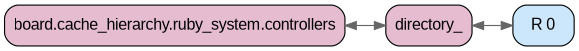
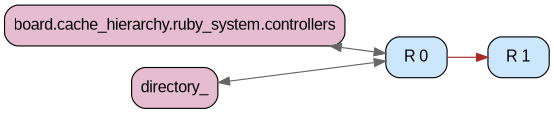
(365, 26) -> (358, 50)
none -> (519, 57)
